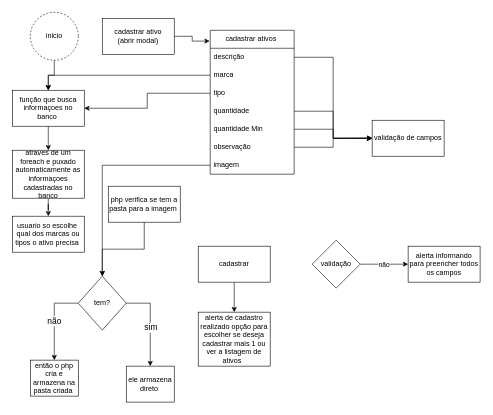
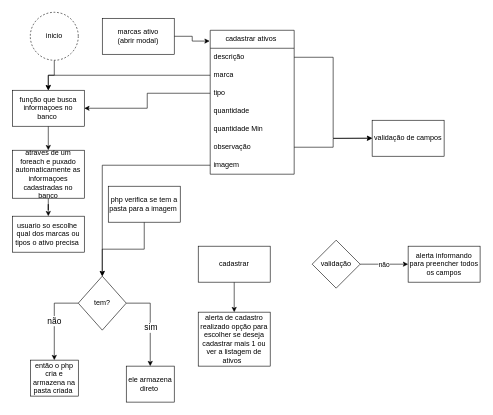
(138, 36) -> (138, 36)
(313, 111) -> none
(313, 129) -> none
